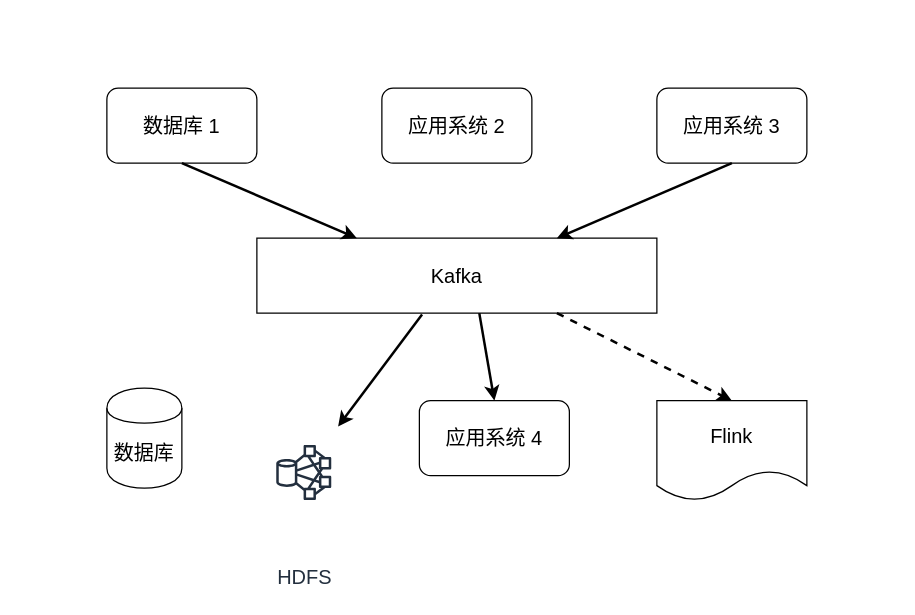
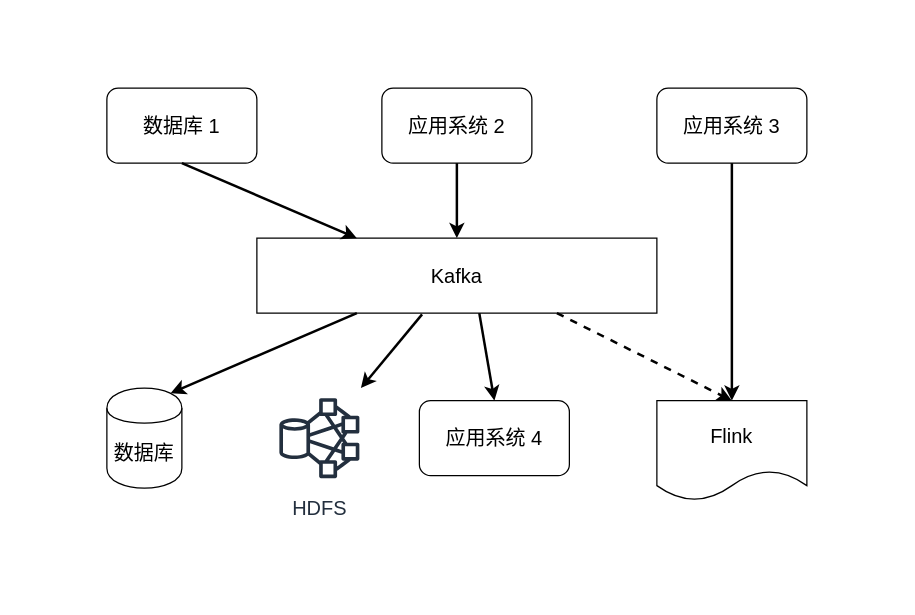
none -> (457, 195)
(649, 199) -> (732, 276)
none -> (268, 351)
(304, 473) -> (319, 438)
